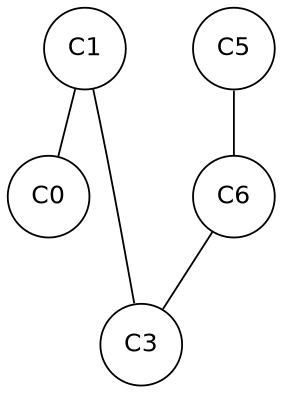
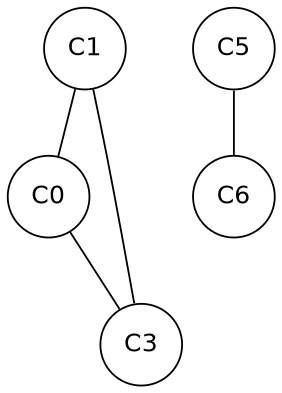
(188, 271) -> (95, 271)
